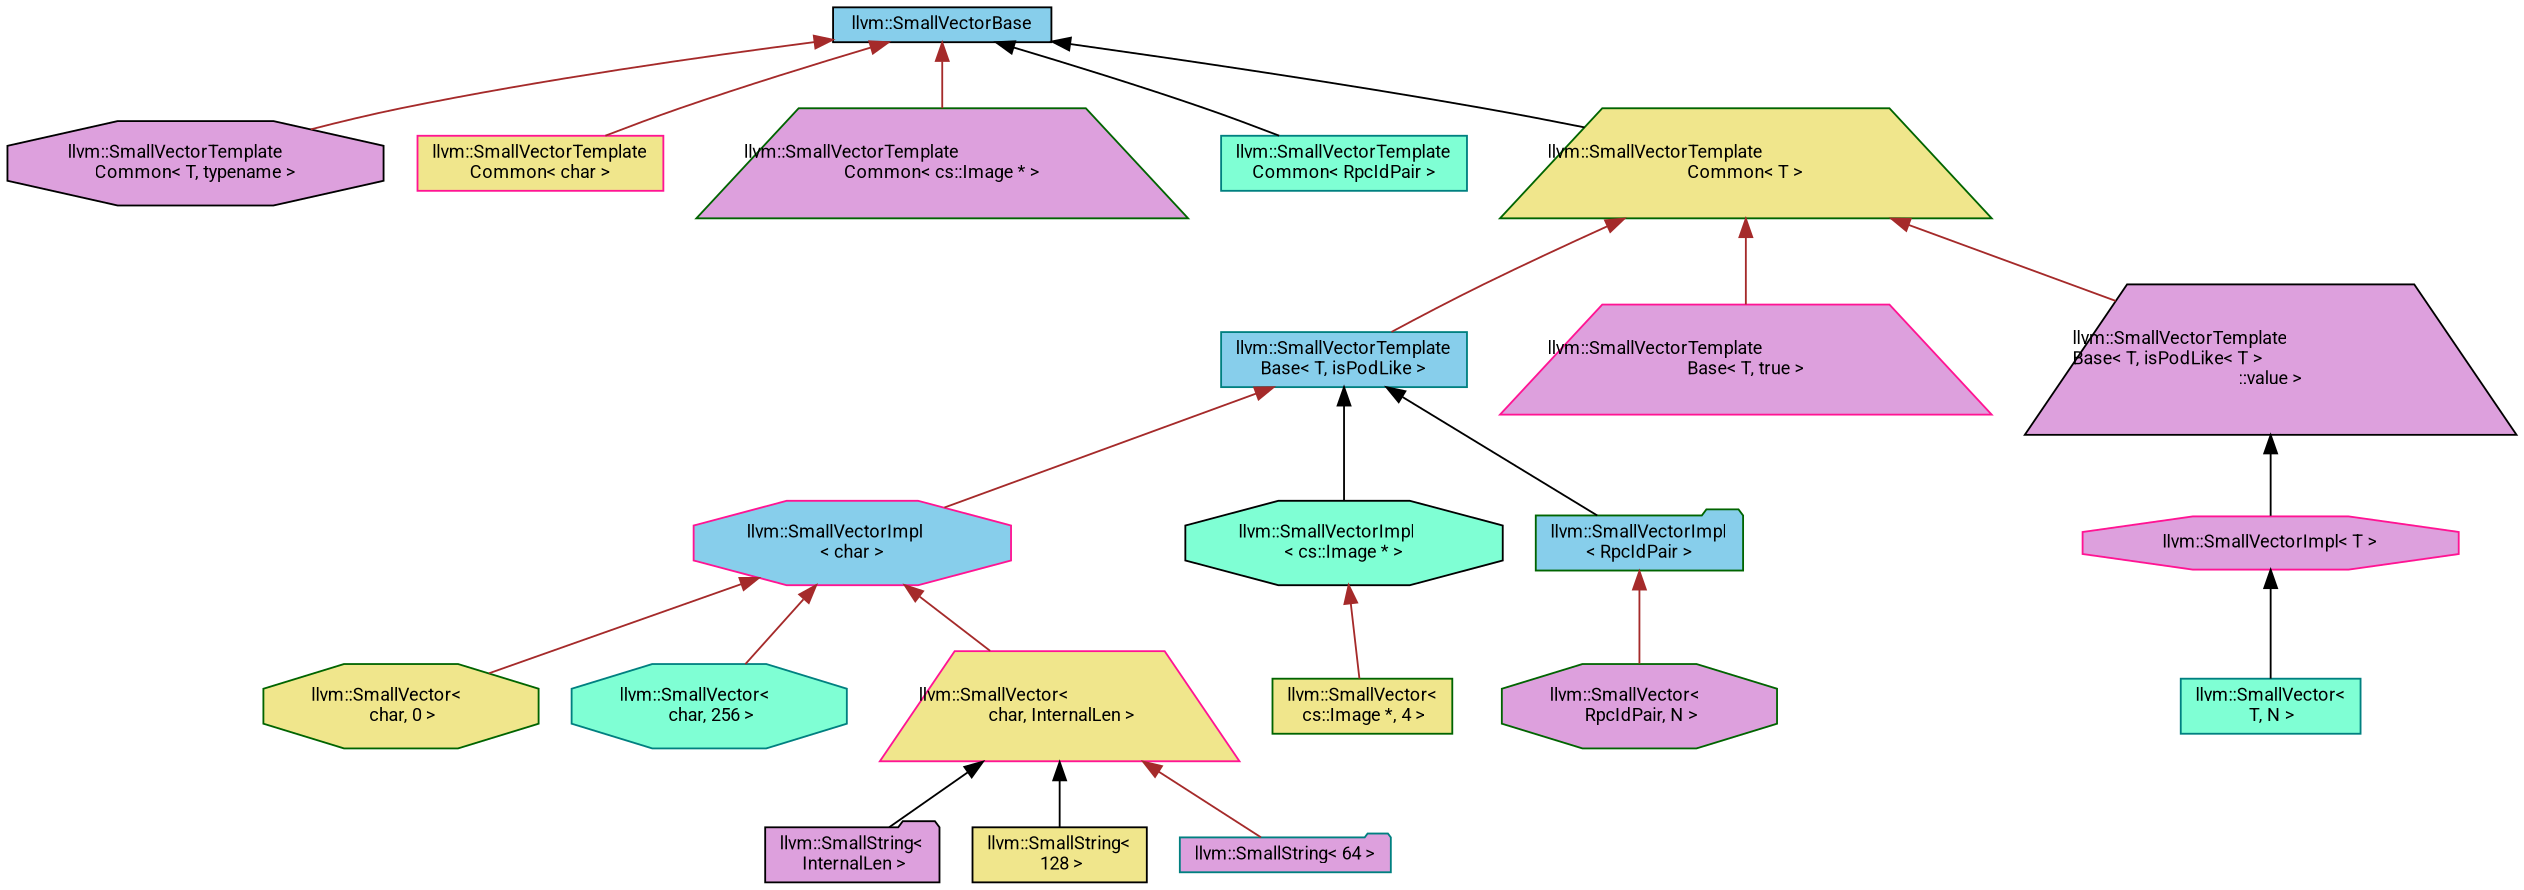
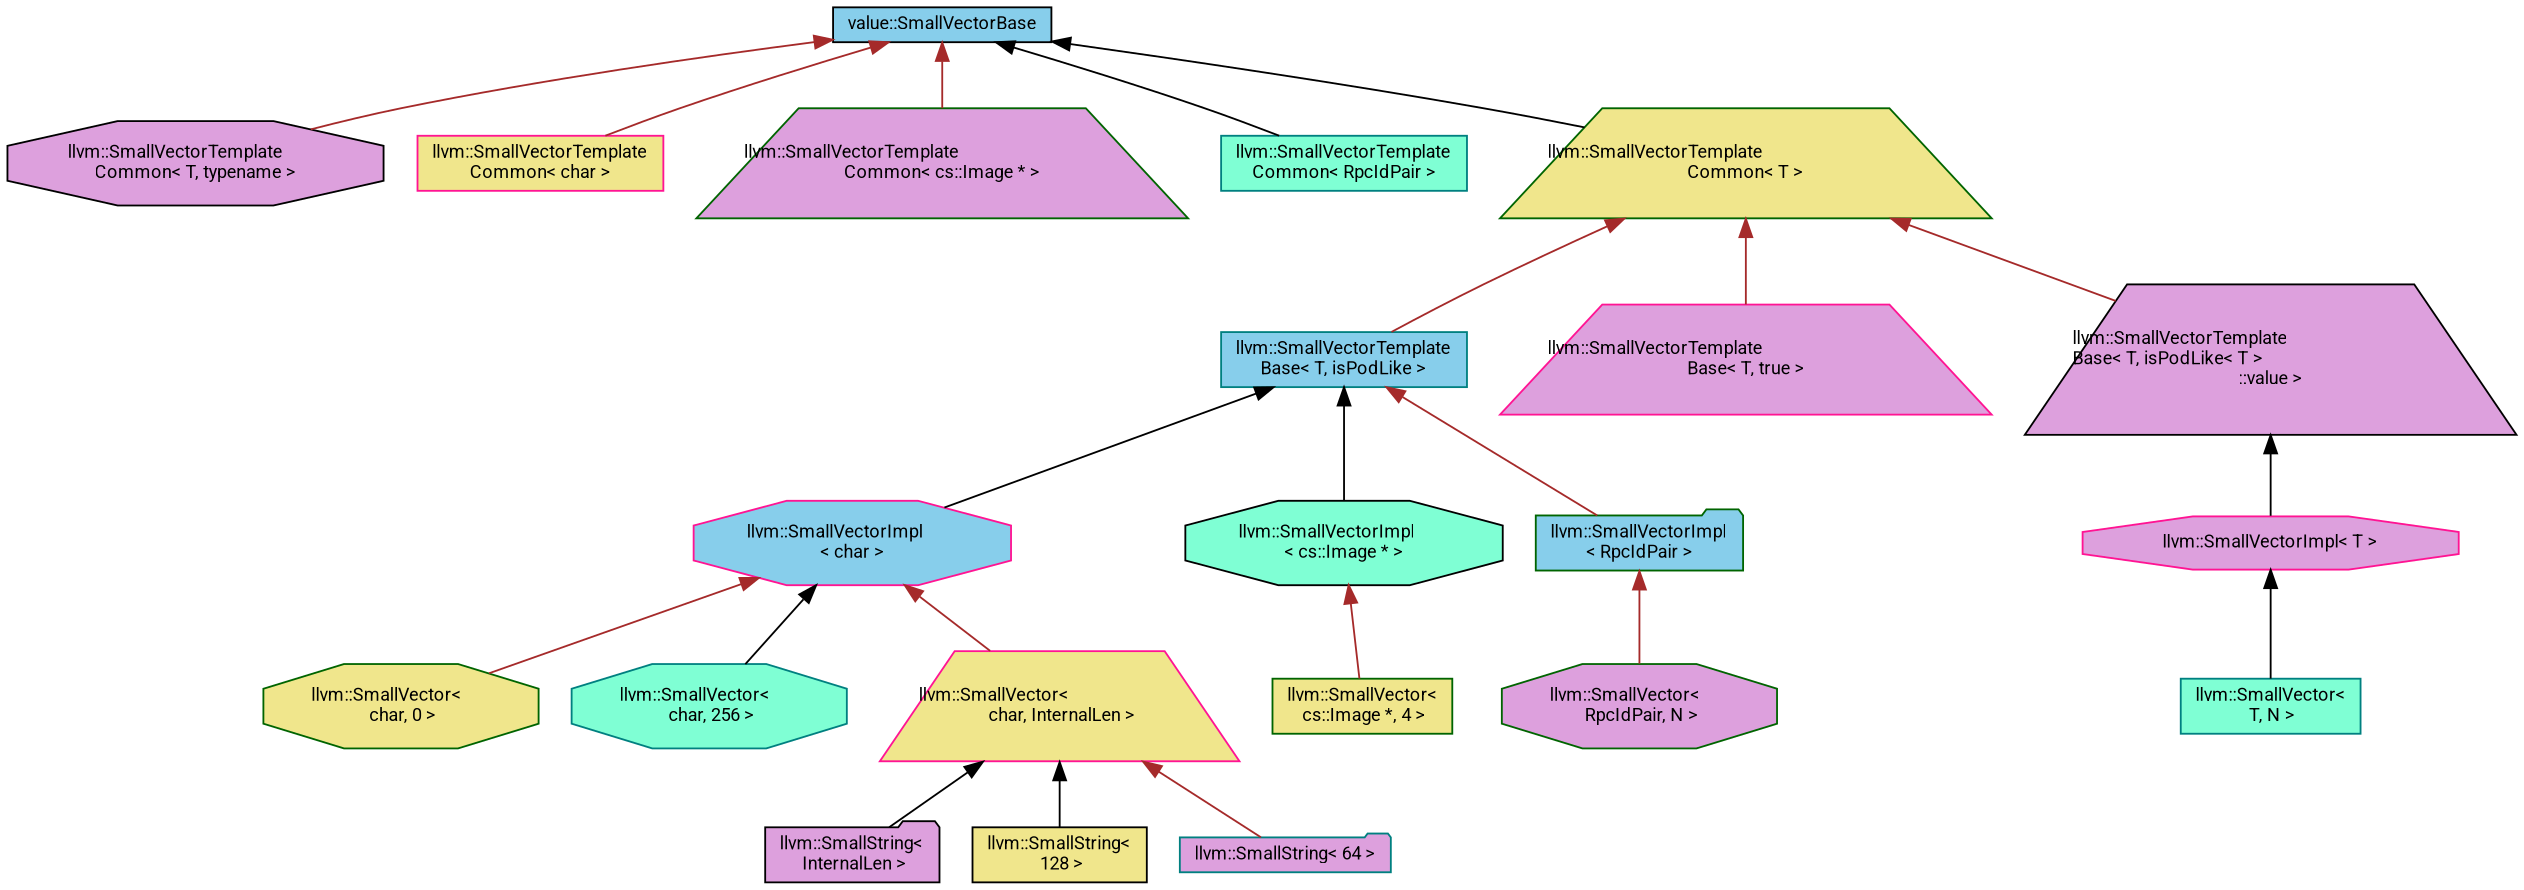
(942, 25) -> (942, 25)
(1100, 451) -> (1100, 451)
(1500, 456) -> (1500, 456)
(774, 632) -> (774, 632)
